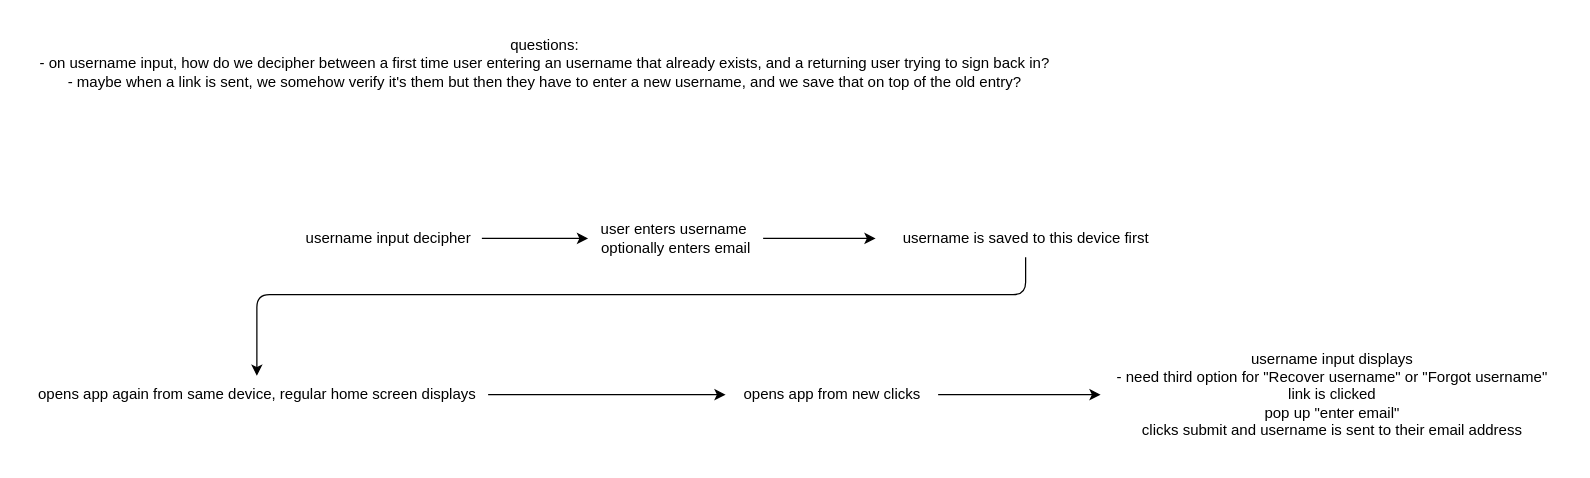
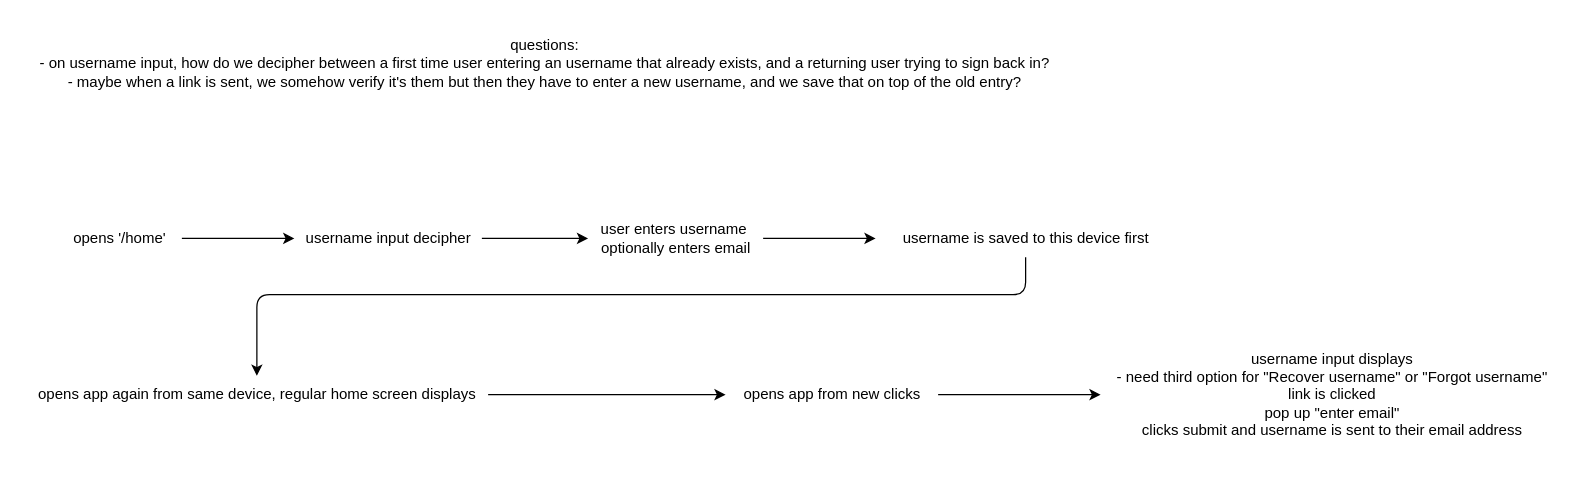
none -> (119, 238)
none -> (234, 238)
